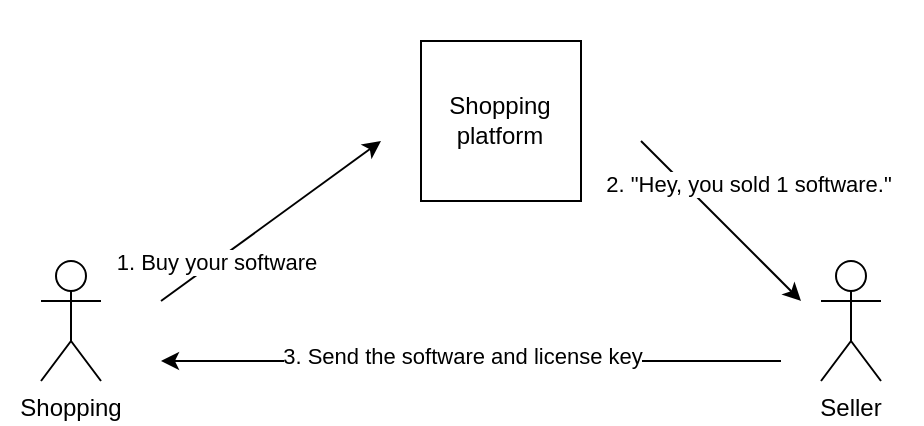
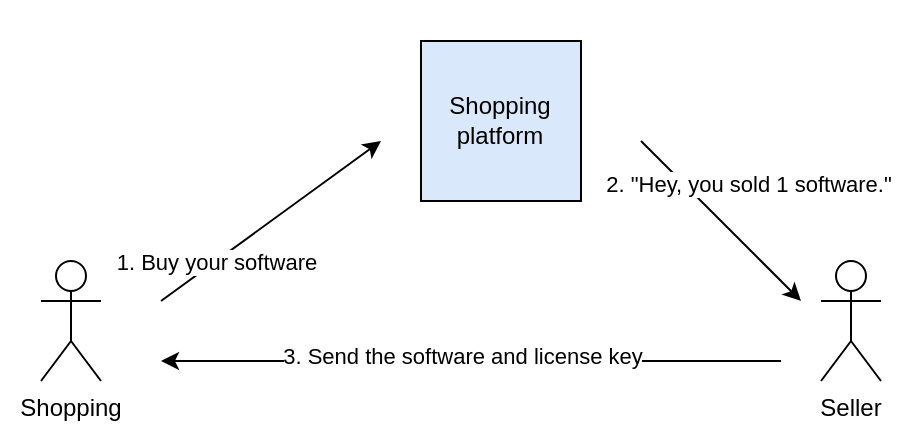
(501, 121) -> (501, 121)
